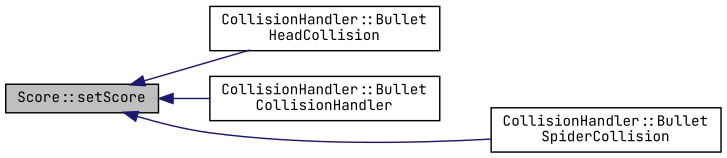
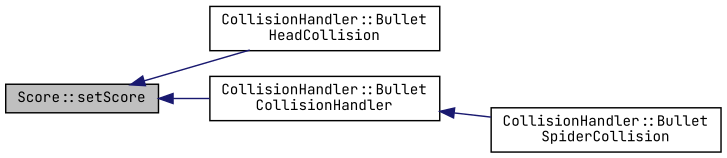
(313, 141) -> (473, 115)
